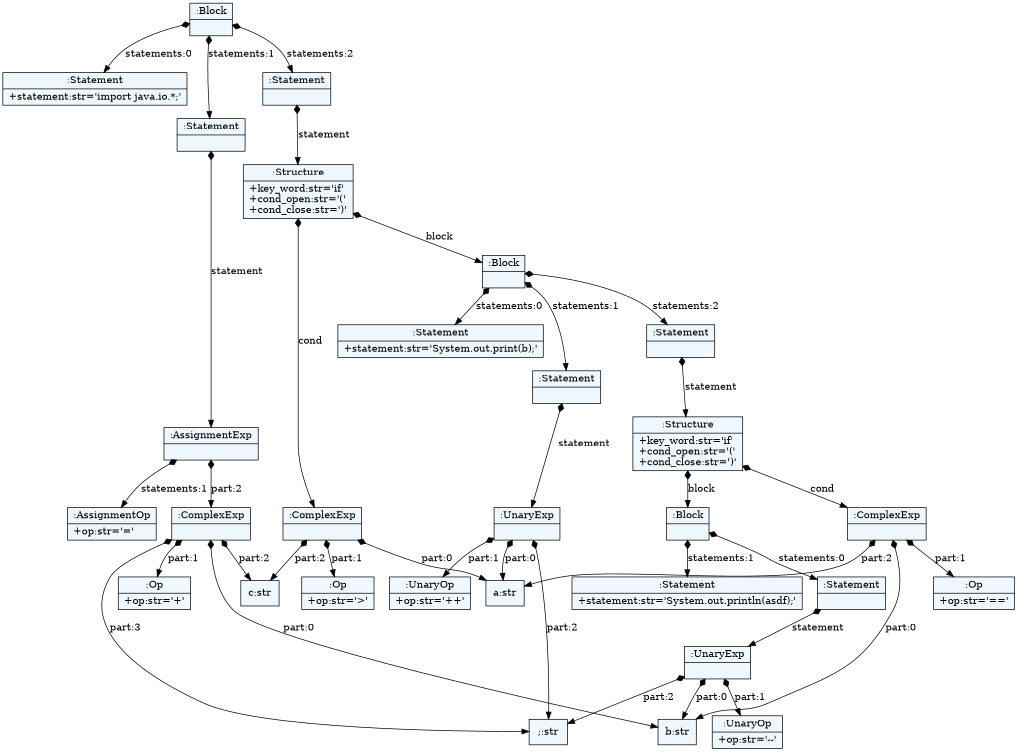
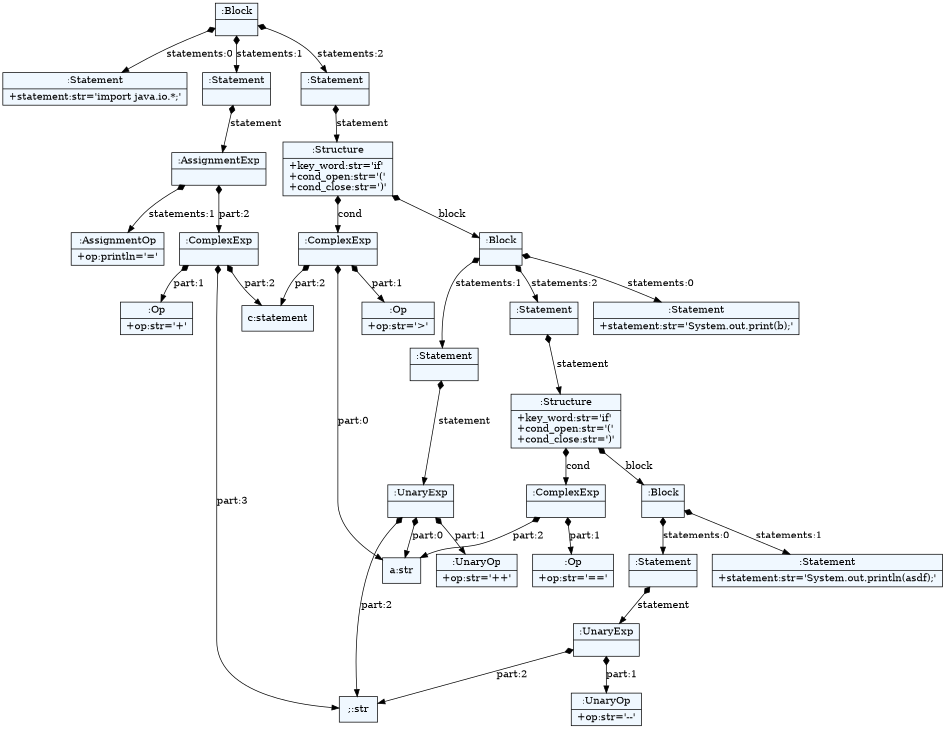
(104, 532) -> (118, 257)
(260, 593) -> (278, 318)
(677, 732) -> none
